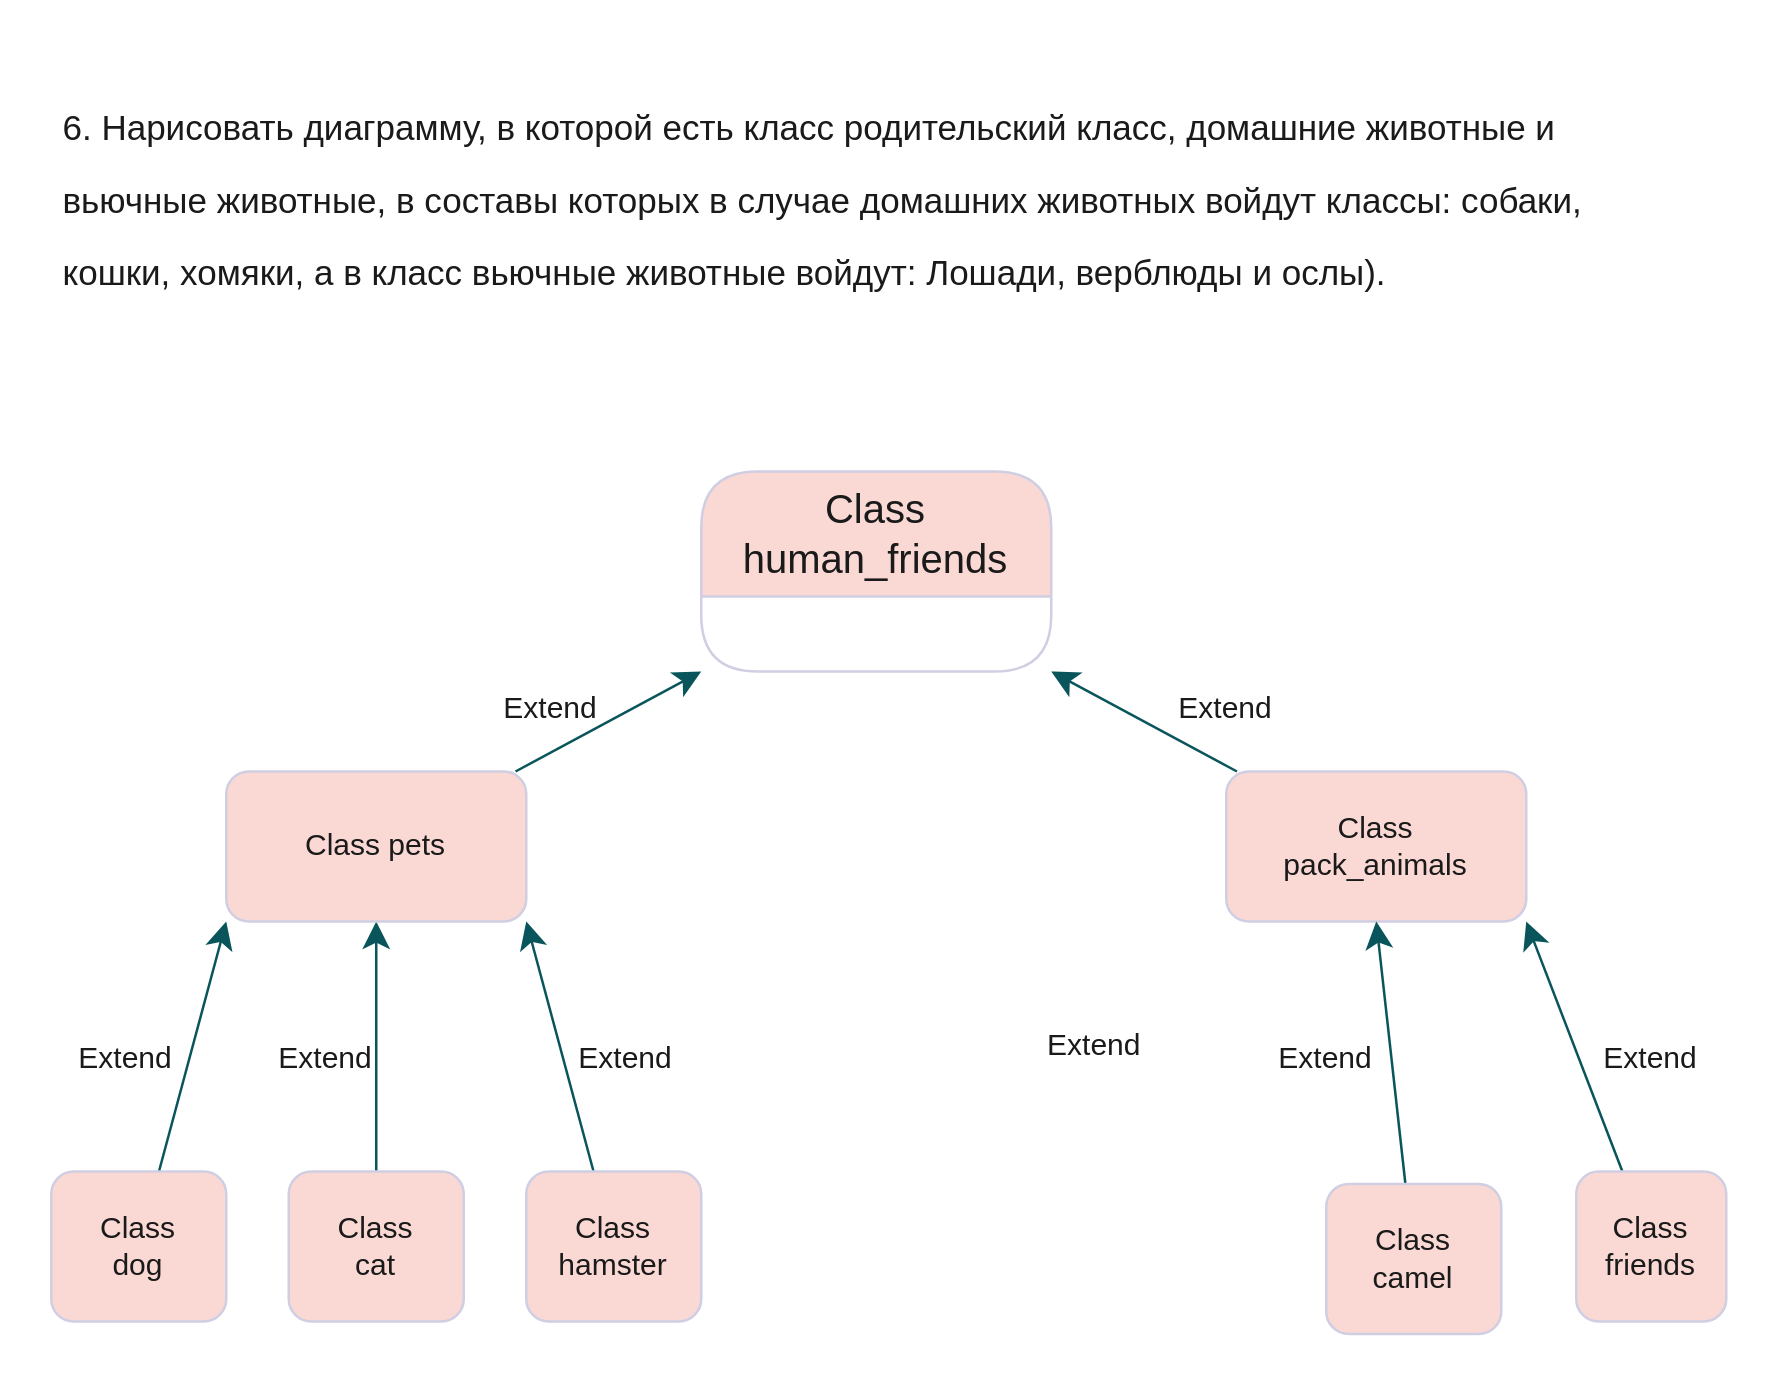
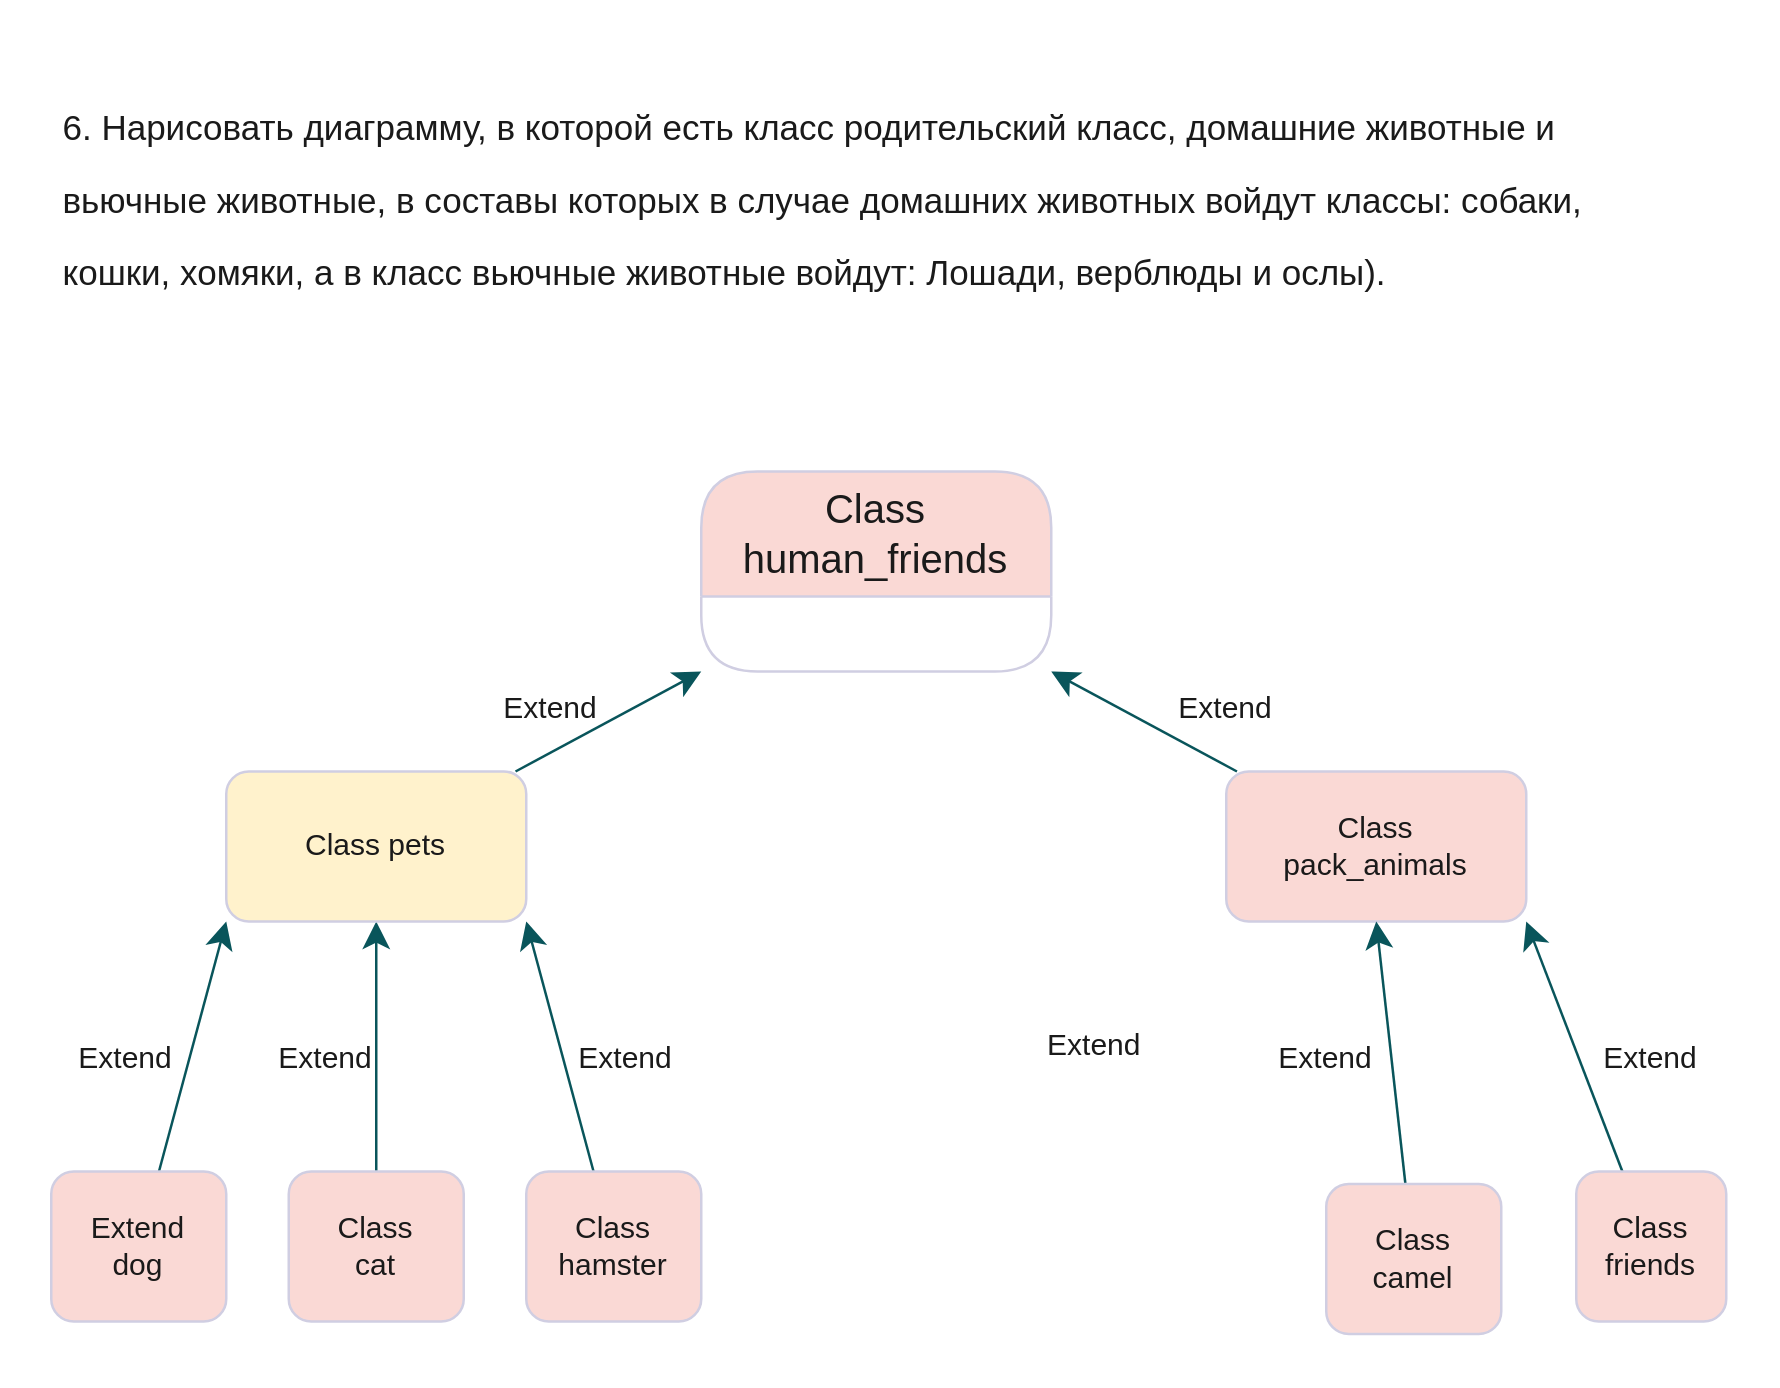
(376, 846) -> (376, 846)
(139, 1246) -> (139, 1246)
